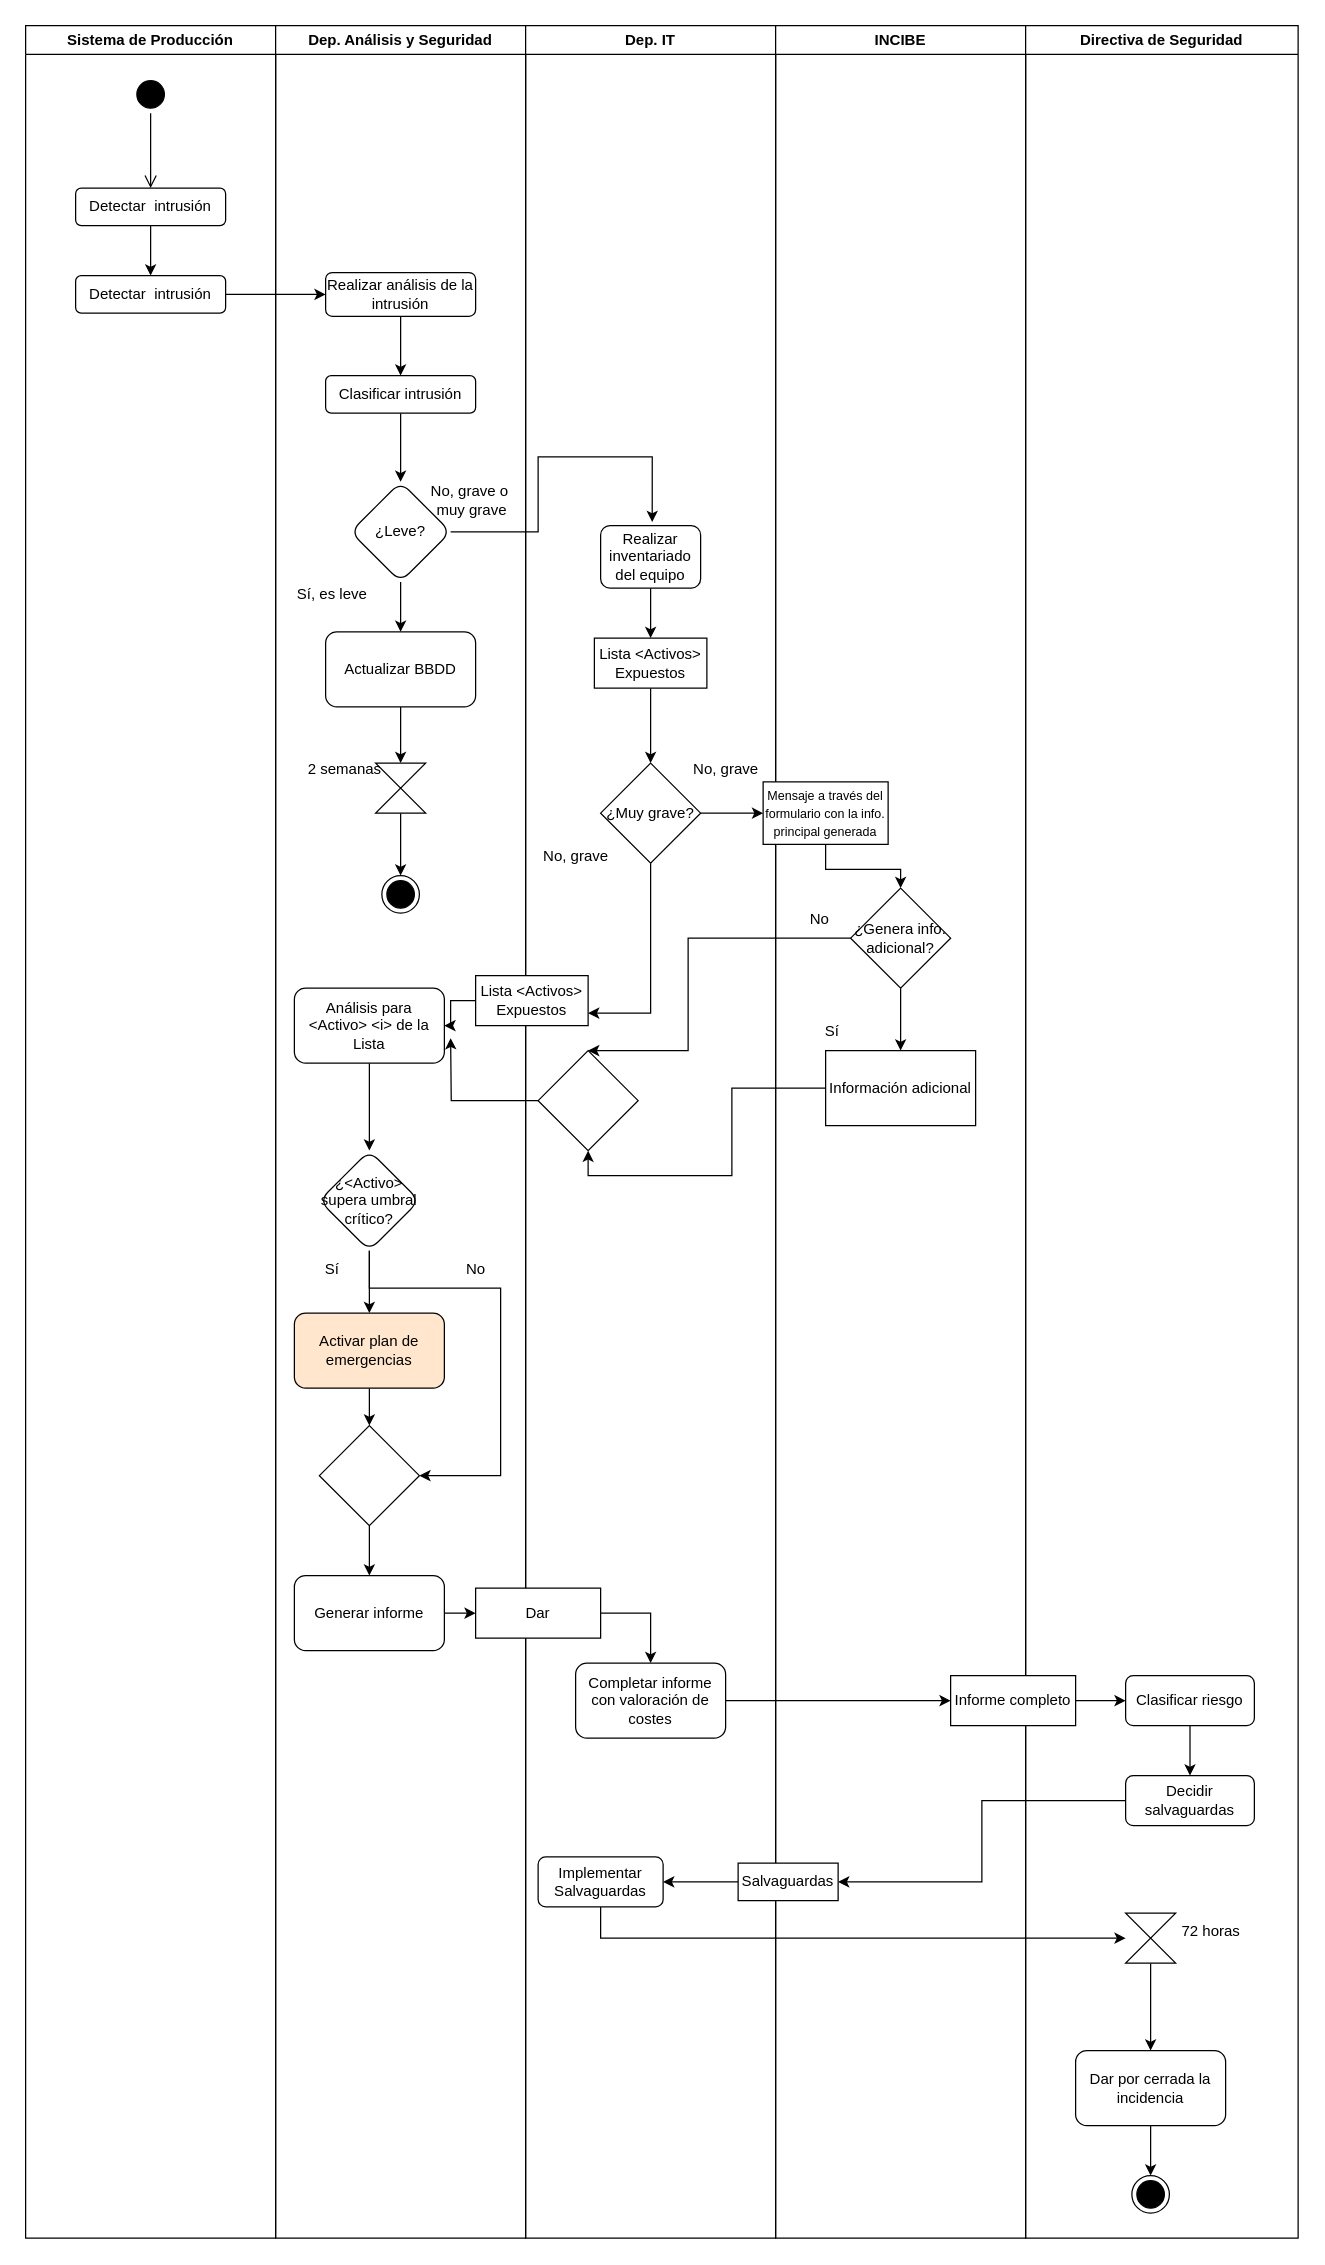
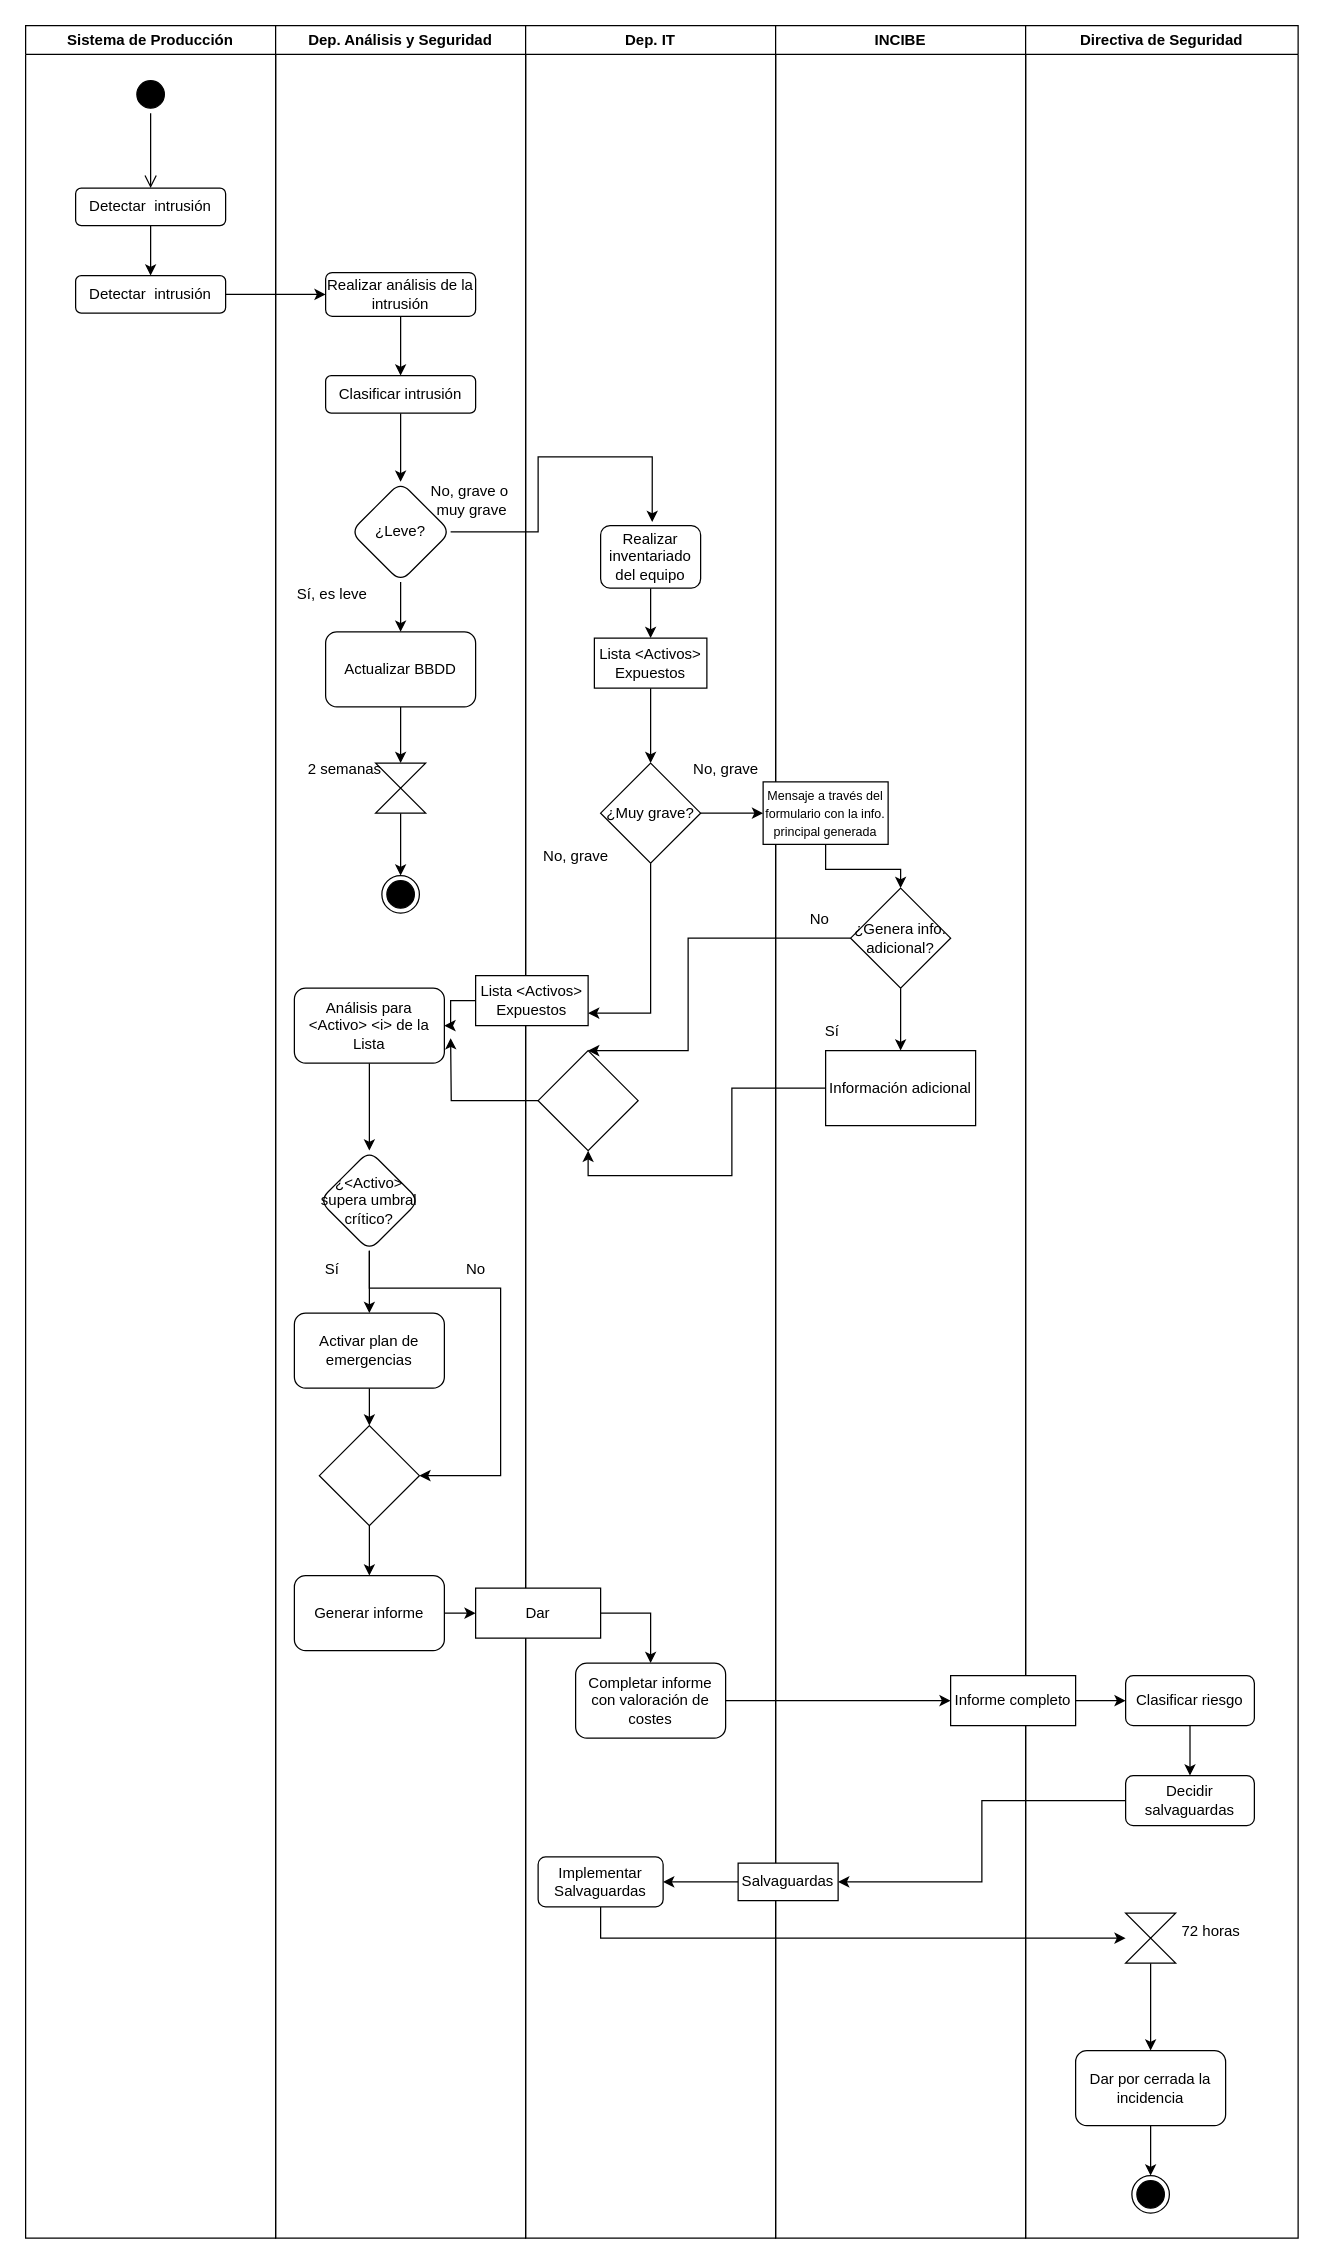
(369, 1351) -> (369, 1351)
